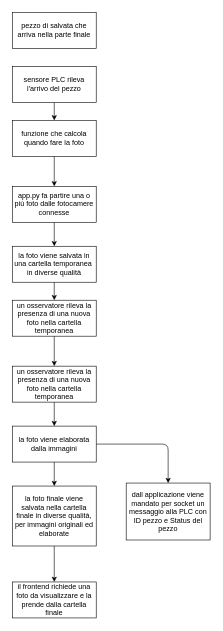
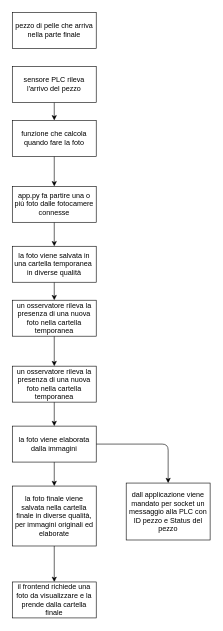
(54, 30) -> (54, 30)
